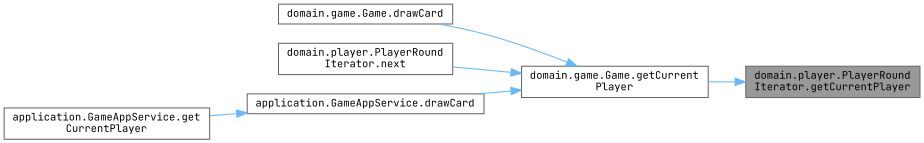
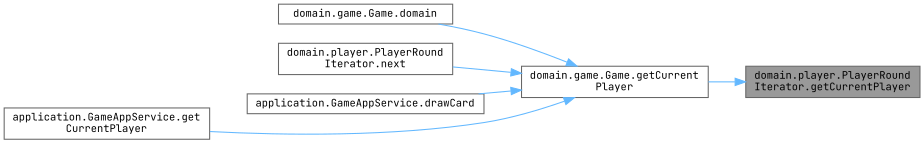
(366, 14) -> (366, 14)
(223, 115) -> (389, 132)
